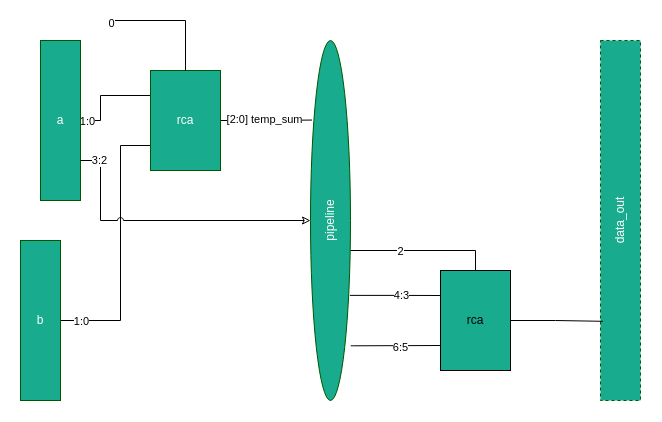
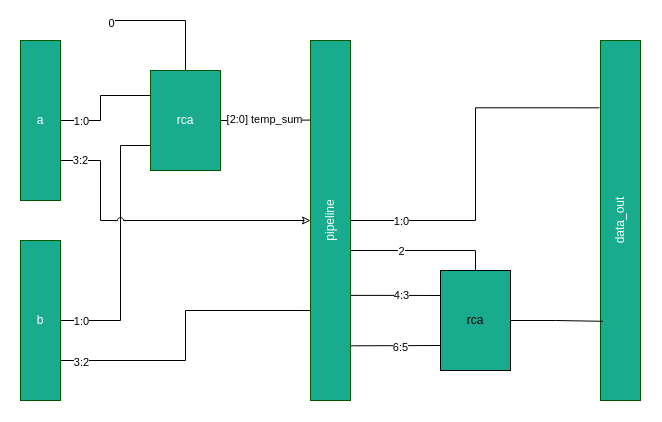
(61, 121) -> (41, 121)
none -> (476, 165)
(331, 221) -> (331, 221)
(621, 221) -> (621, 221)
none -> (186, 336)
